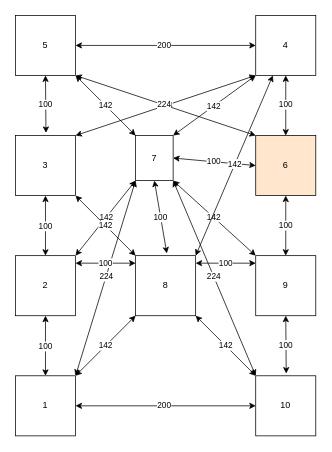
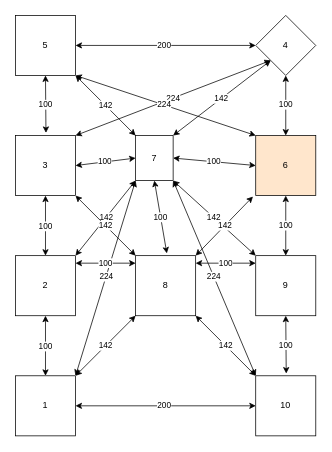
(285, 45) -> (285, 45)
none -> (105, 162)
(234, 165) -> (225, 225)
